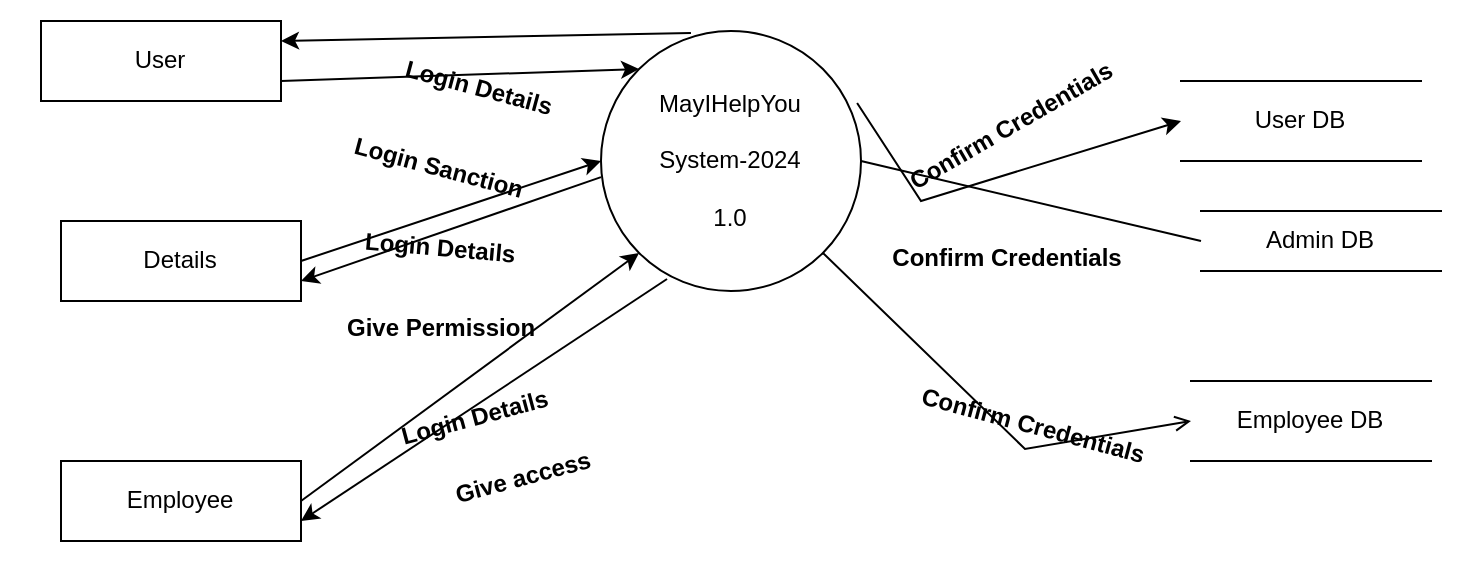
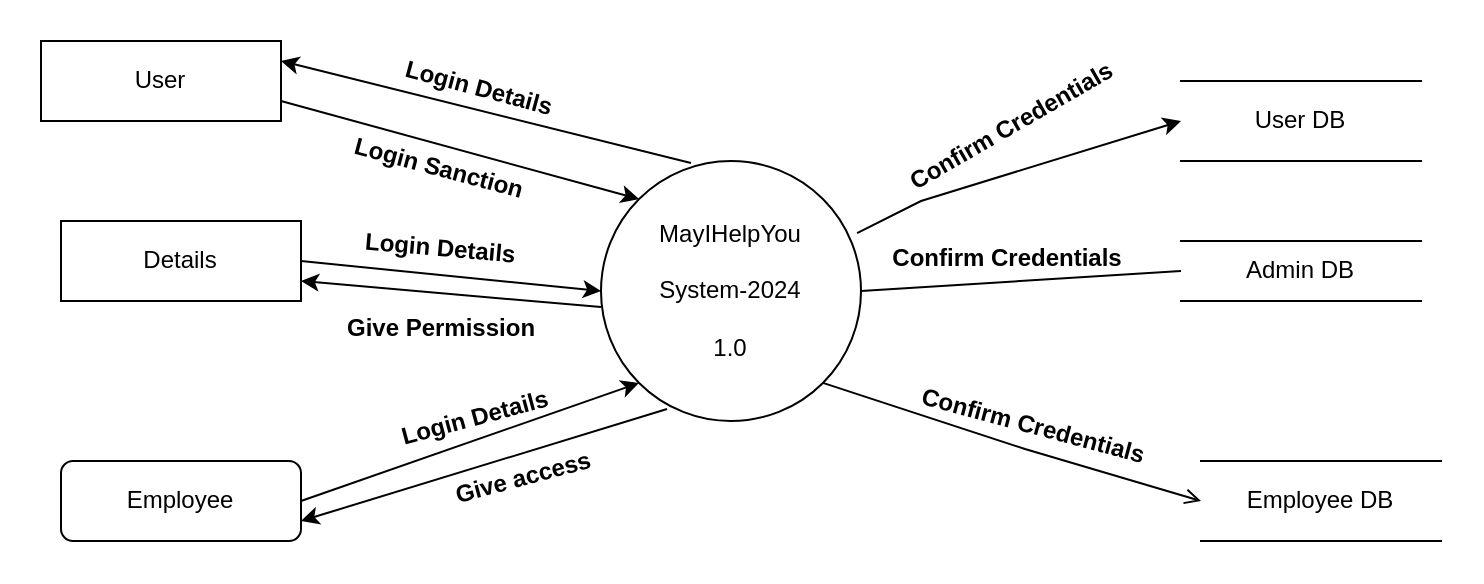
(161, 61) -> (161, 81)
(731, 161) -> (731, 291)
(1321, 241) -> (1301, 271)
(1311, 421) -> (1321, 501)
(181, 501) -> (181, 501)
